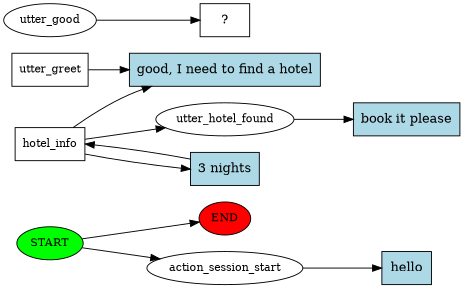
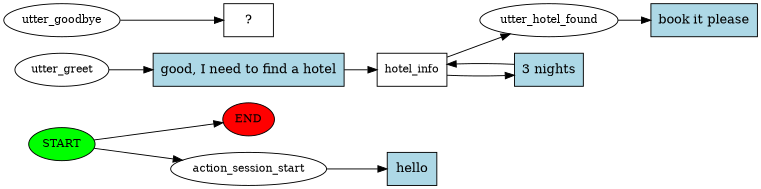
(50, 20) -> (62, 20)
(50, 70) -> (62, 70)
(107, 106) -> (356, 70)
